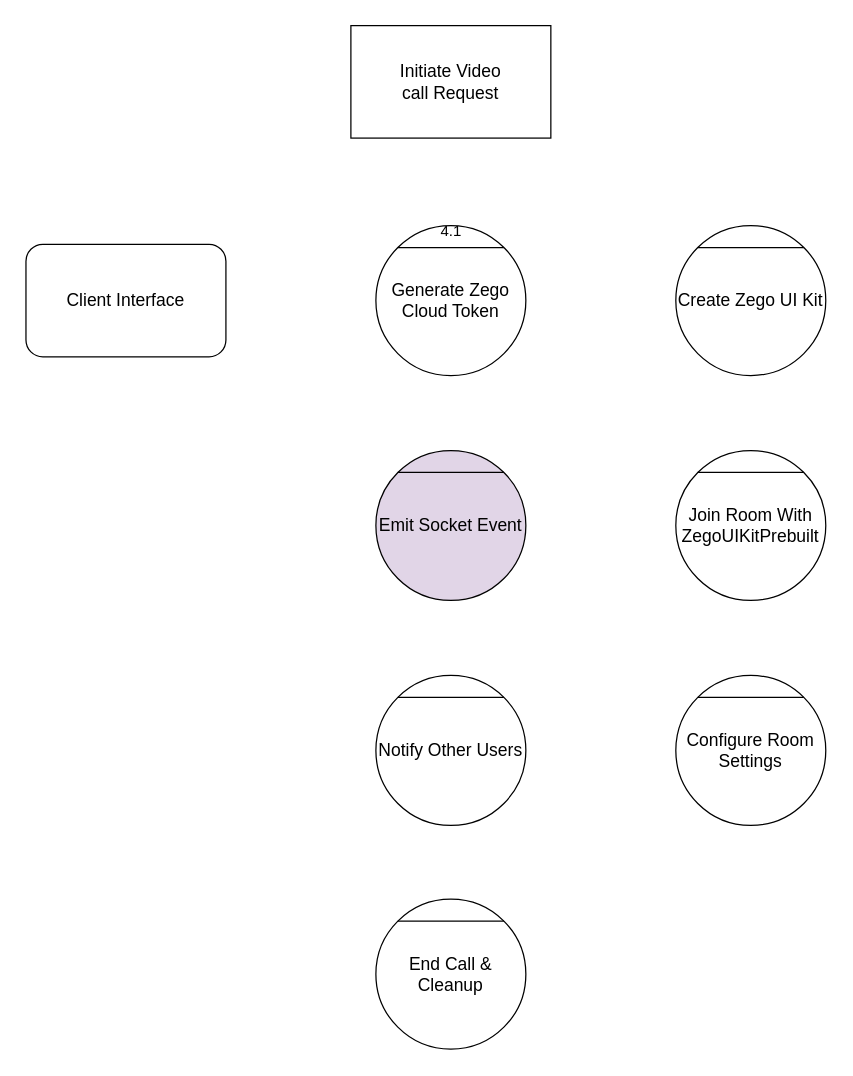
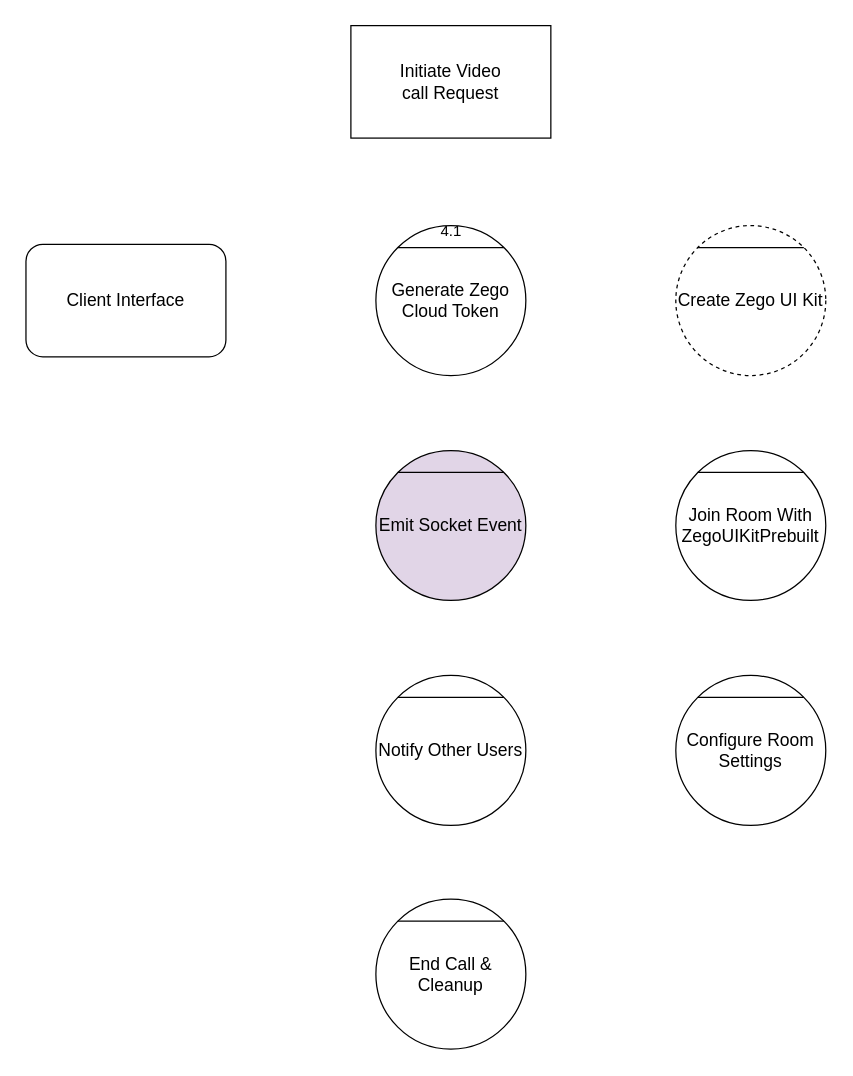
(751, 301) -> (751, 301)
